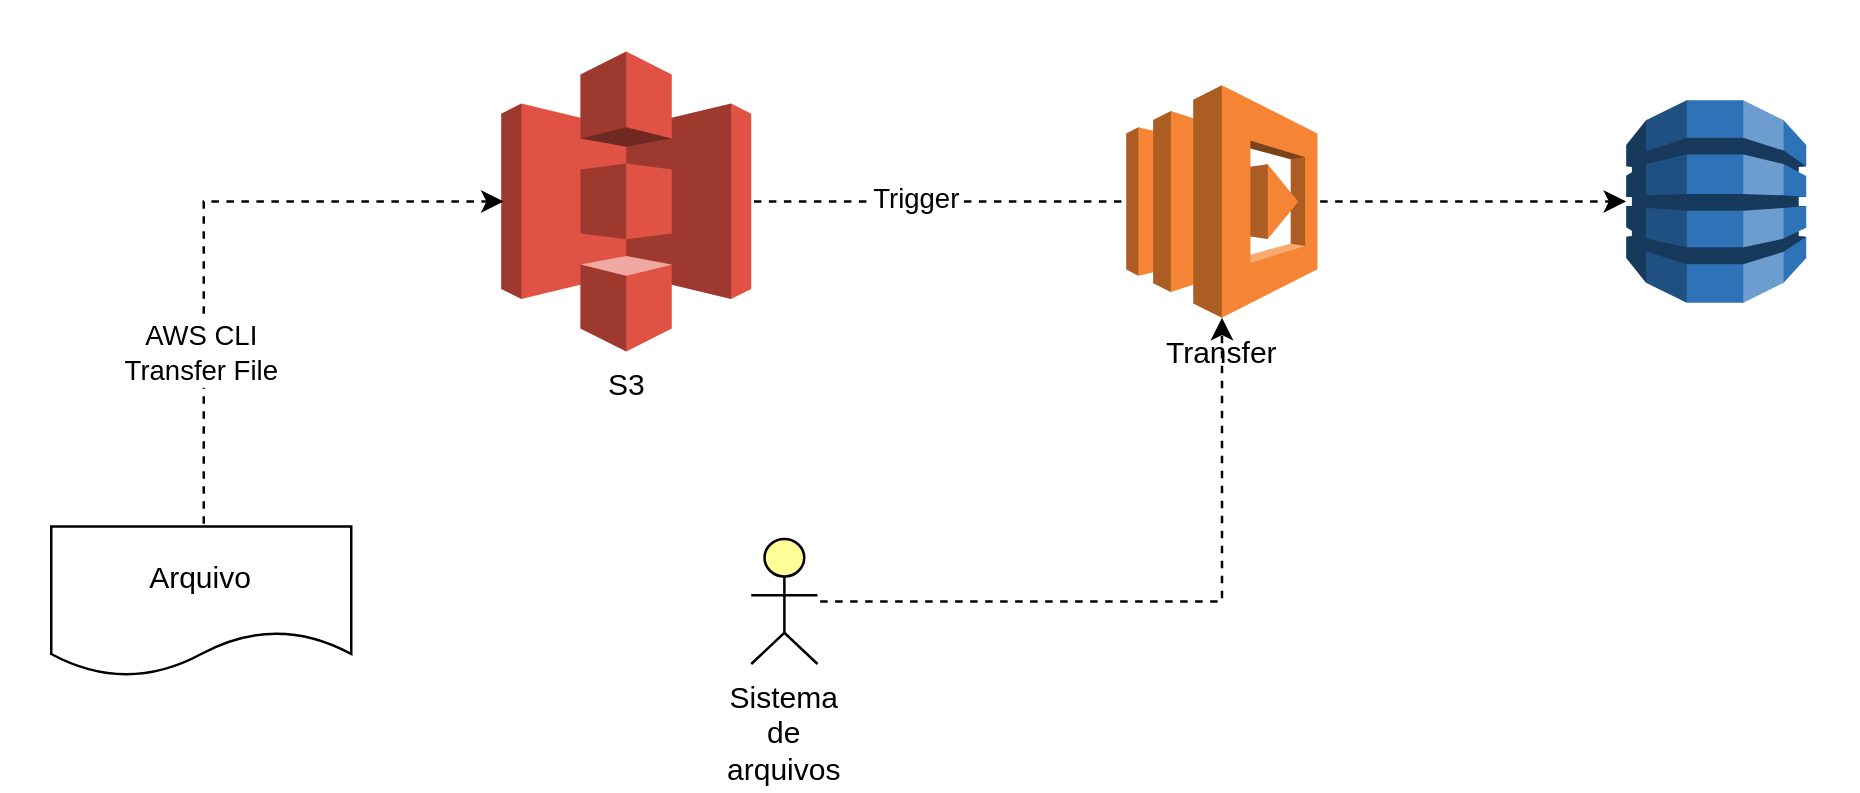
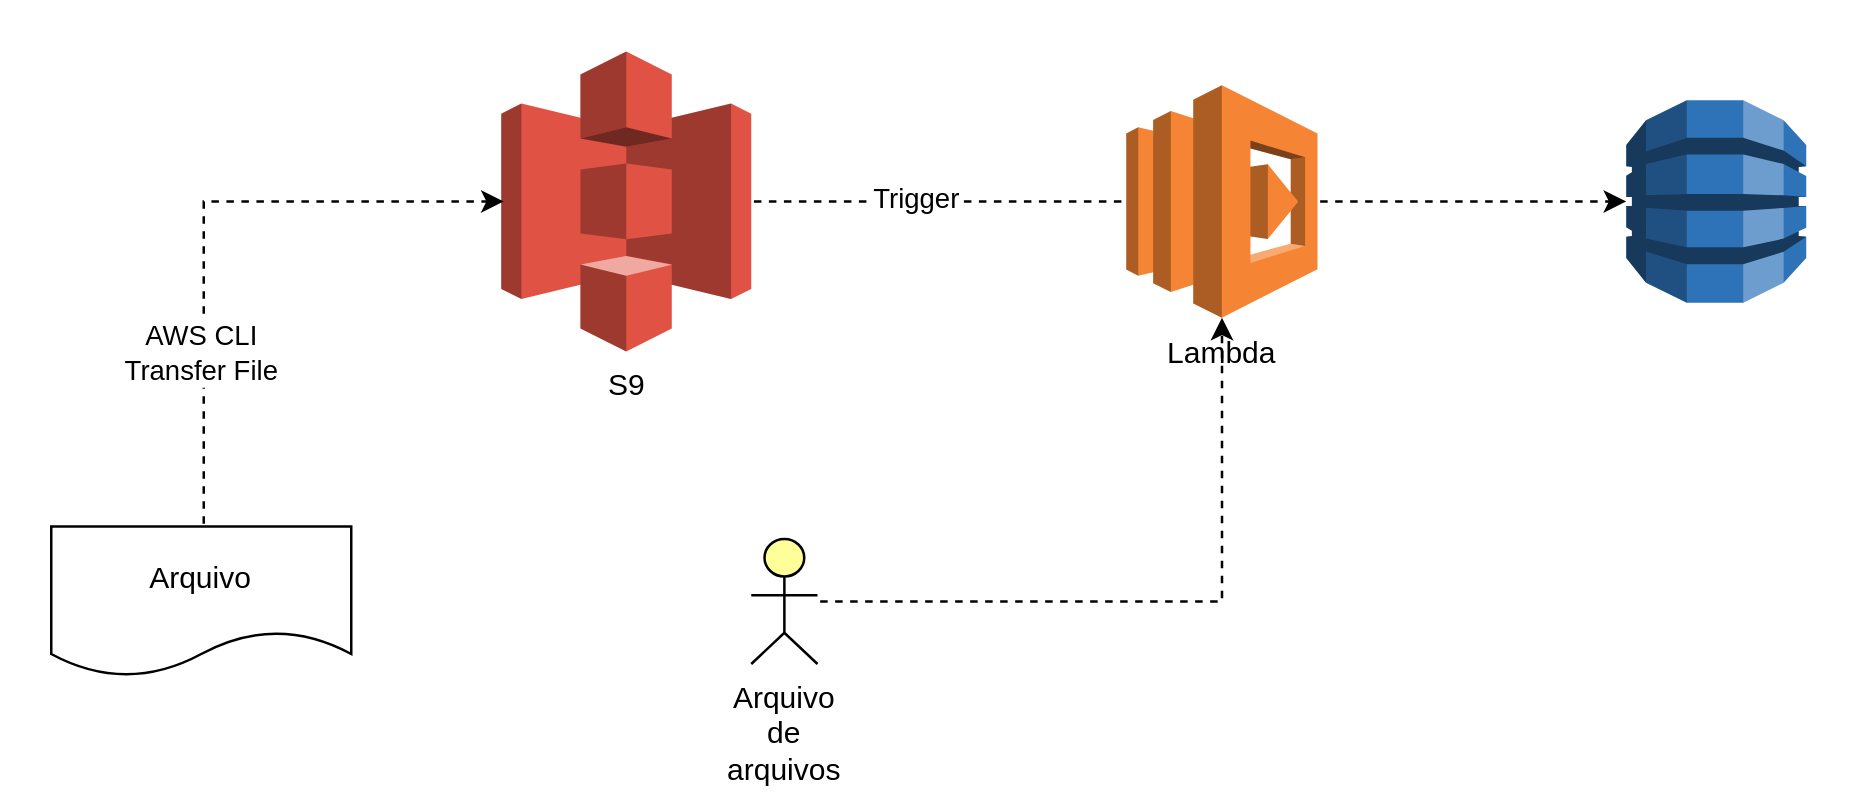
(1223, 354) -> (1223, 354)
(628, 387) -> (628, 387)
(785, 771) -> (785, 771)
